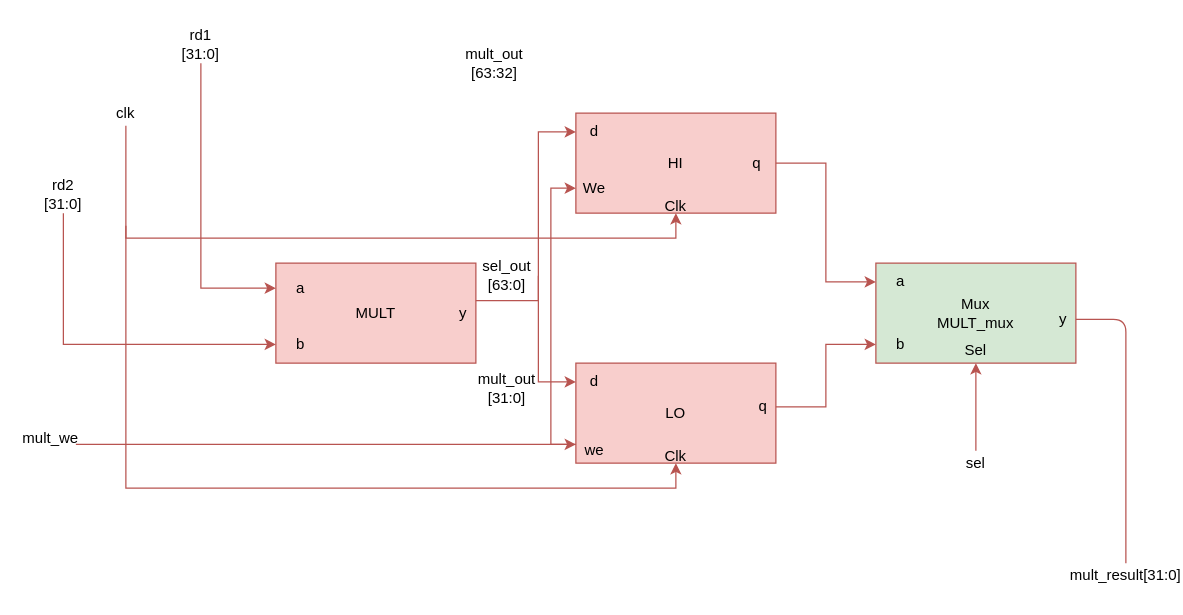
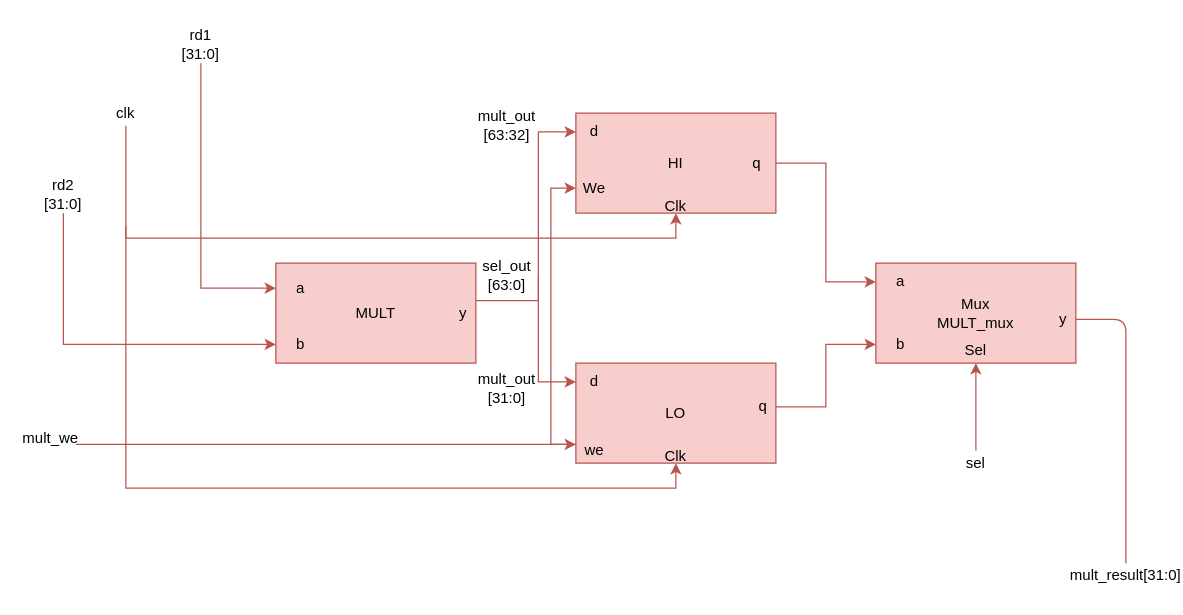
(494, 63) -> (507, 126)
(976, 313) -> (976, 313)
